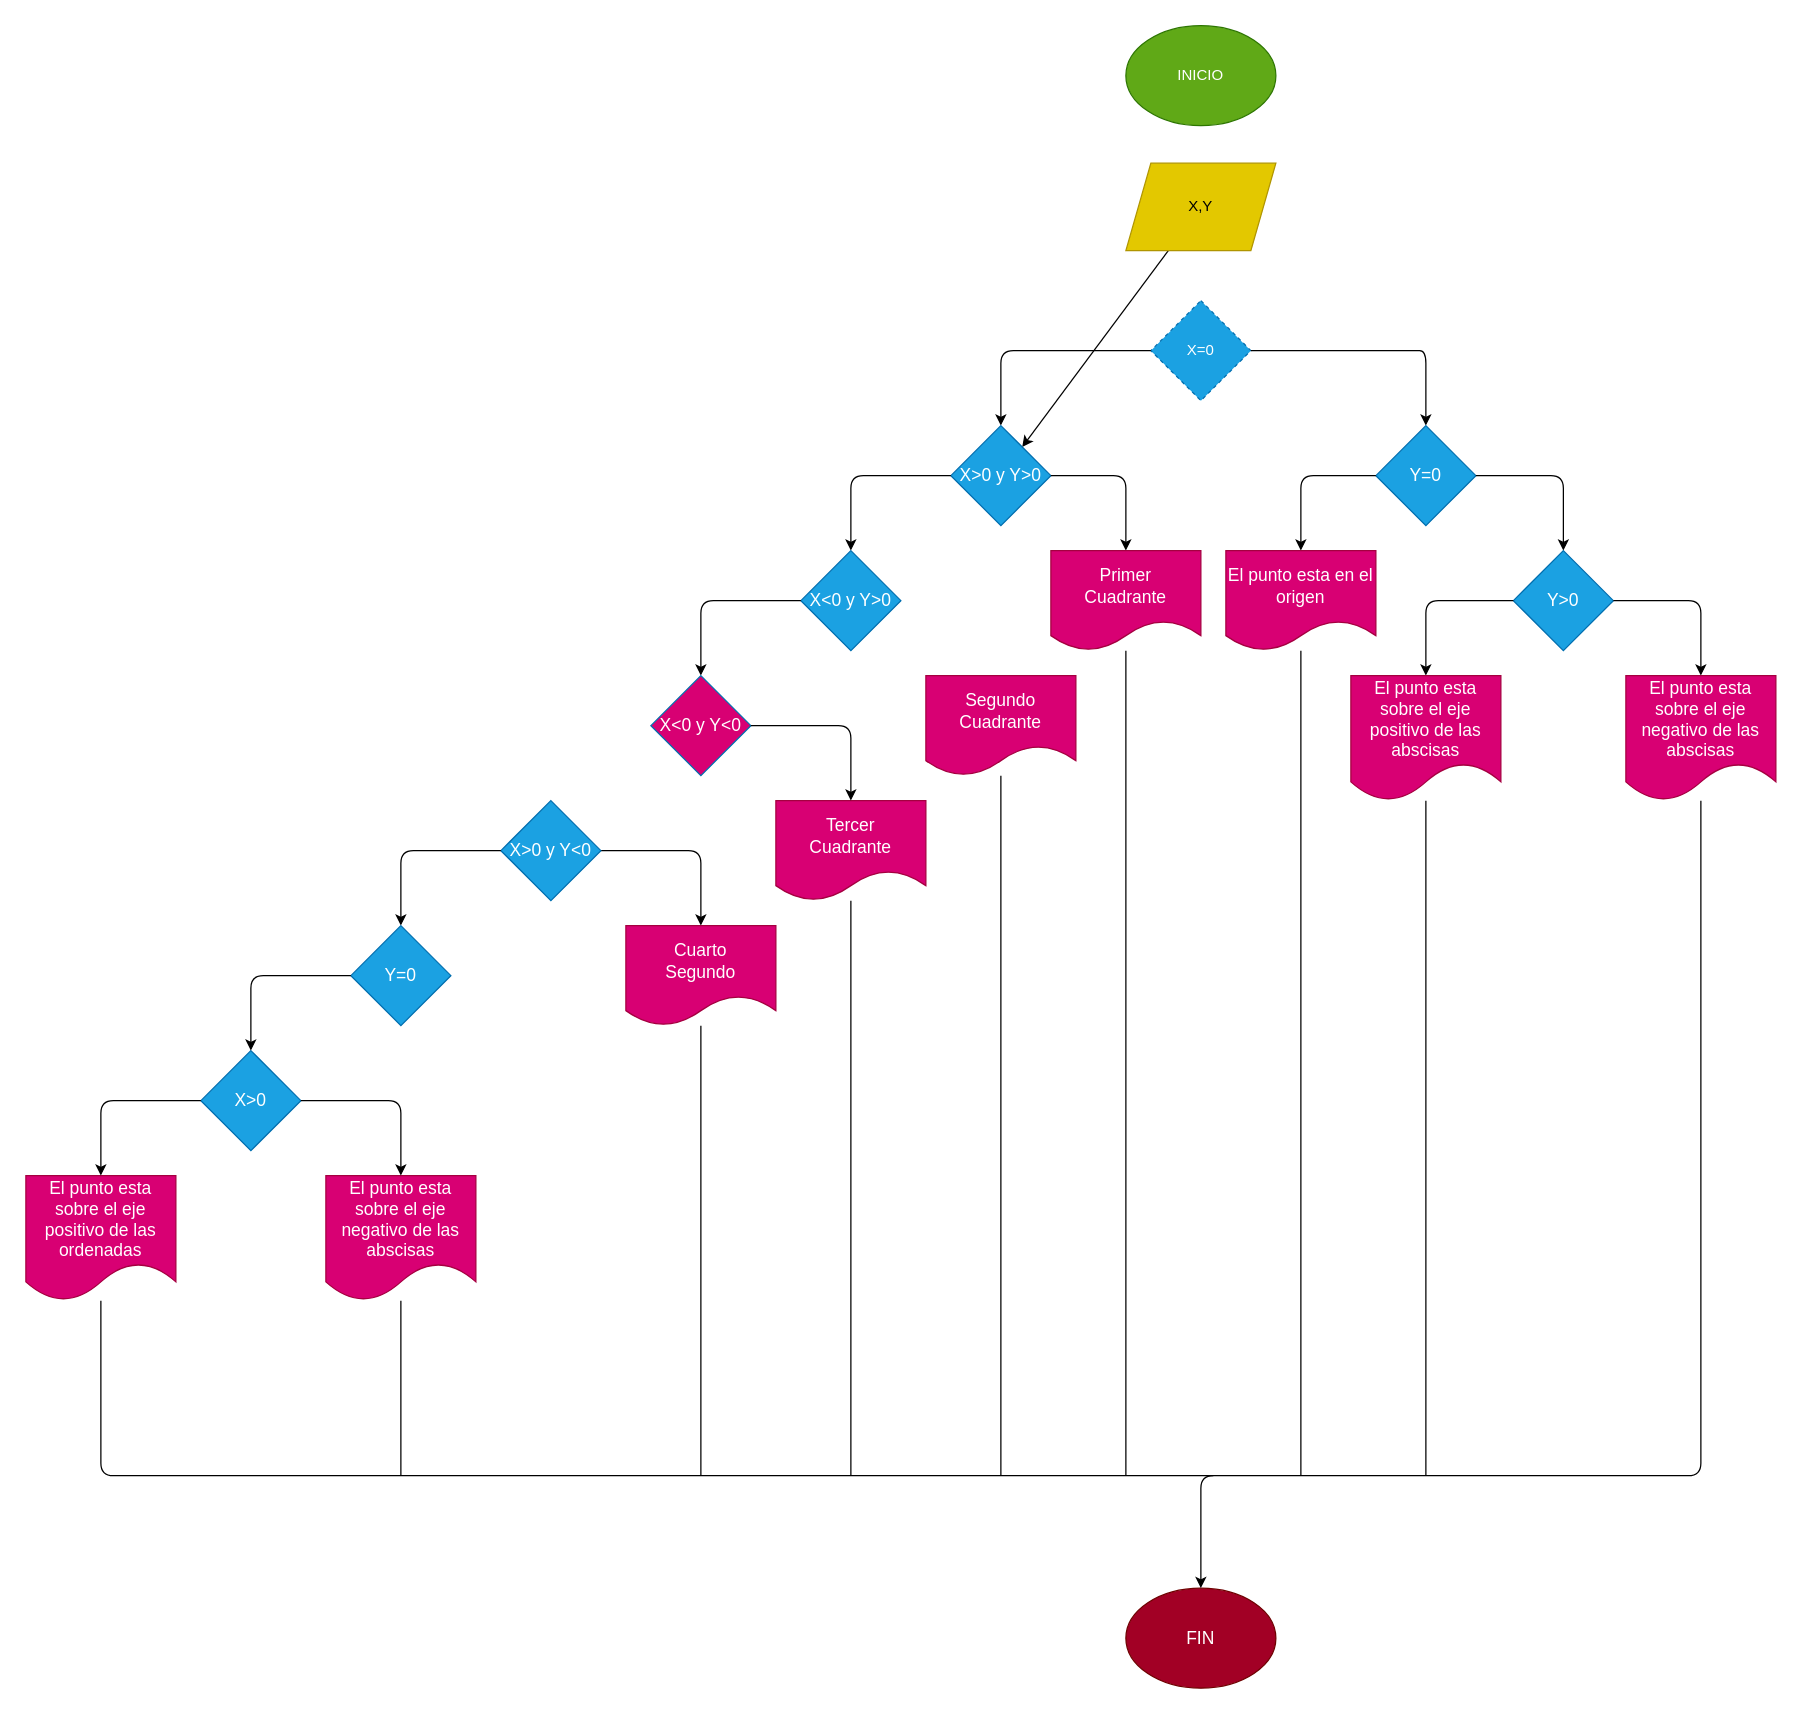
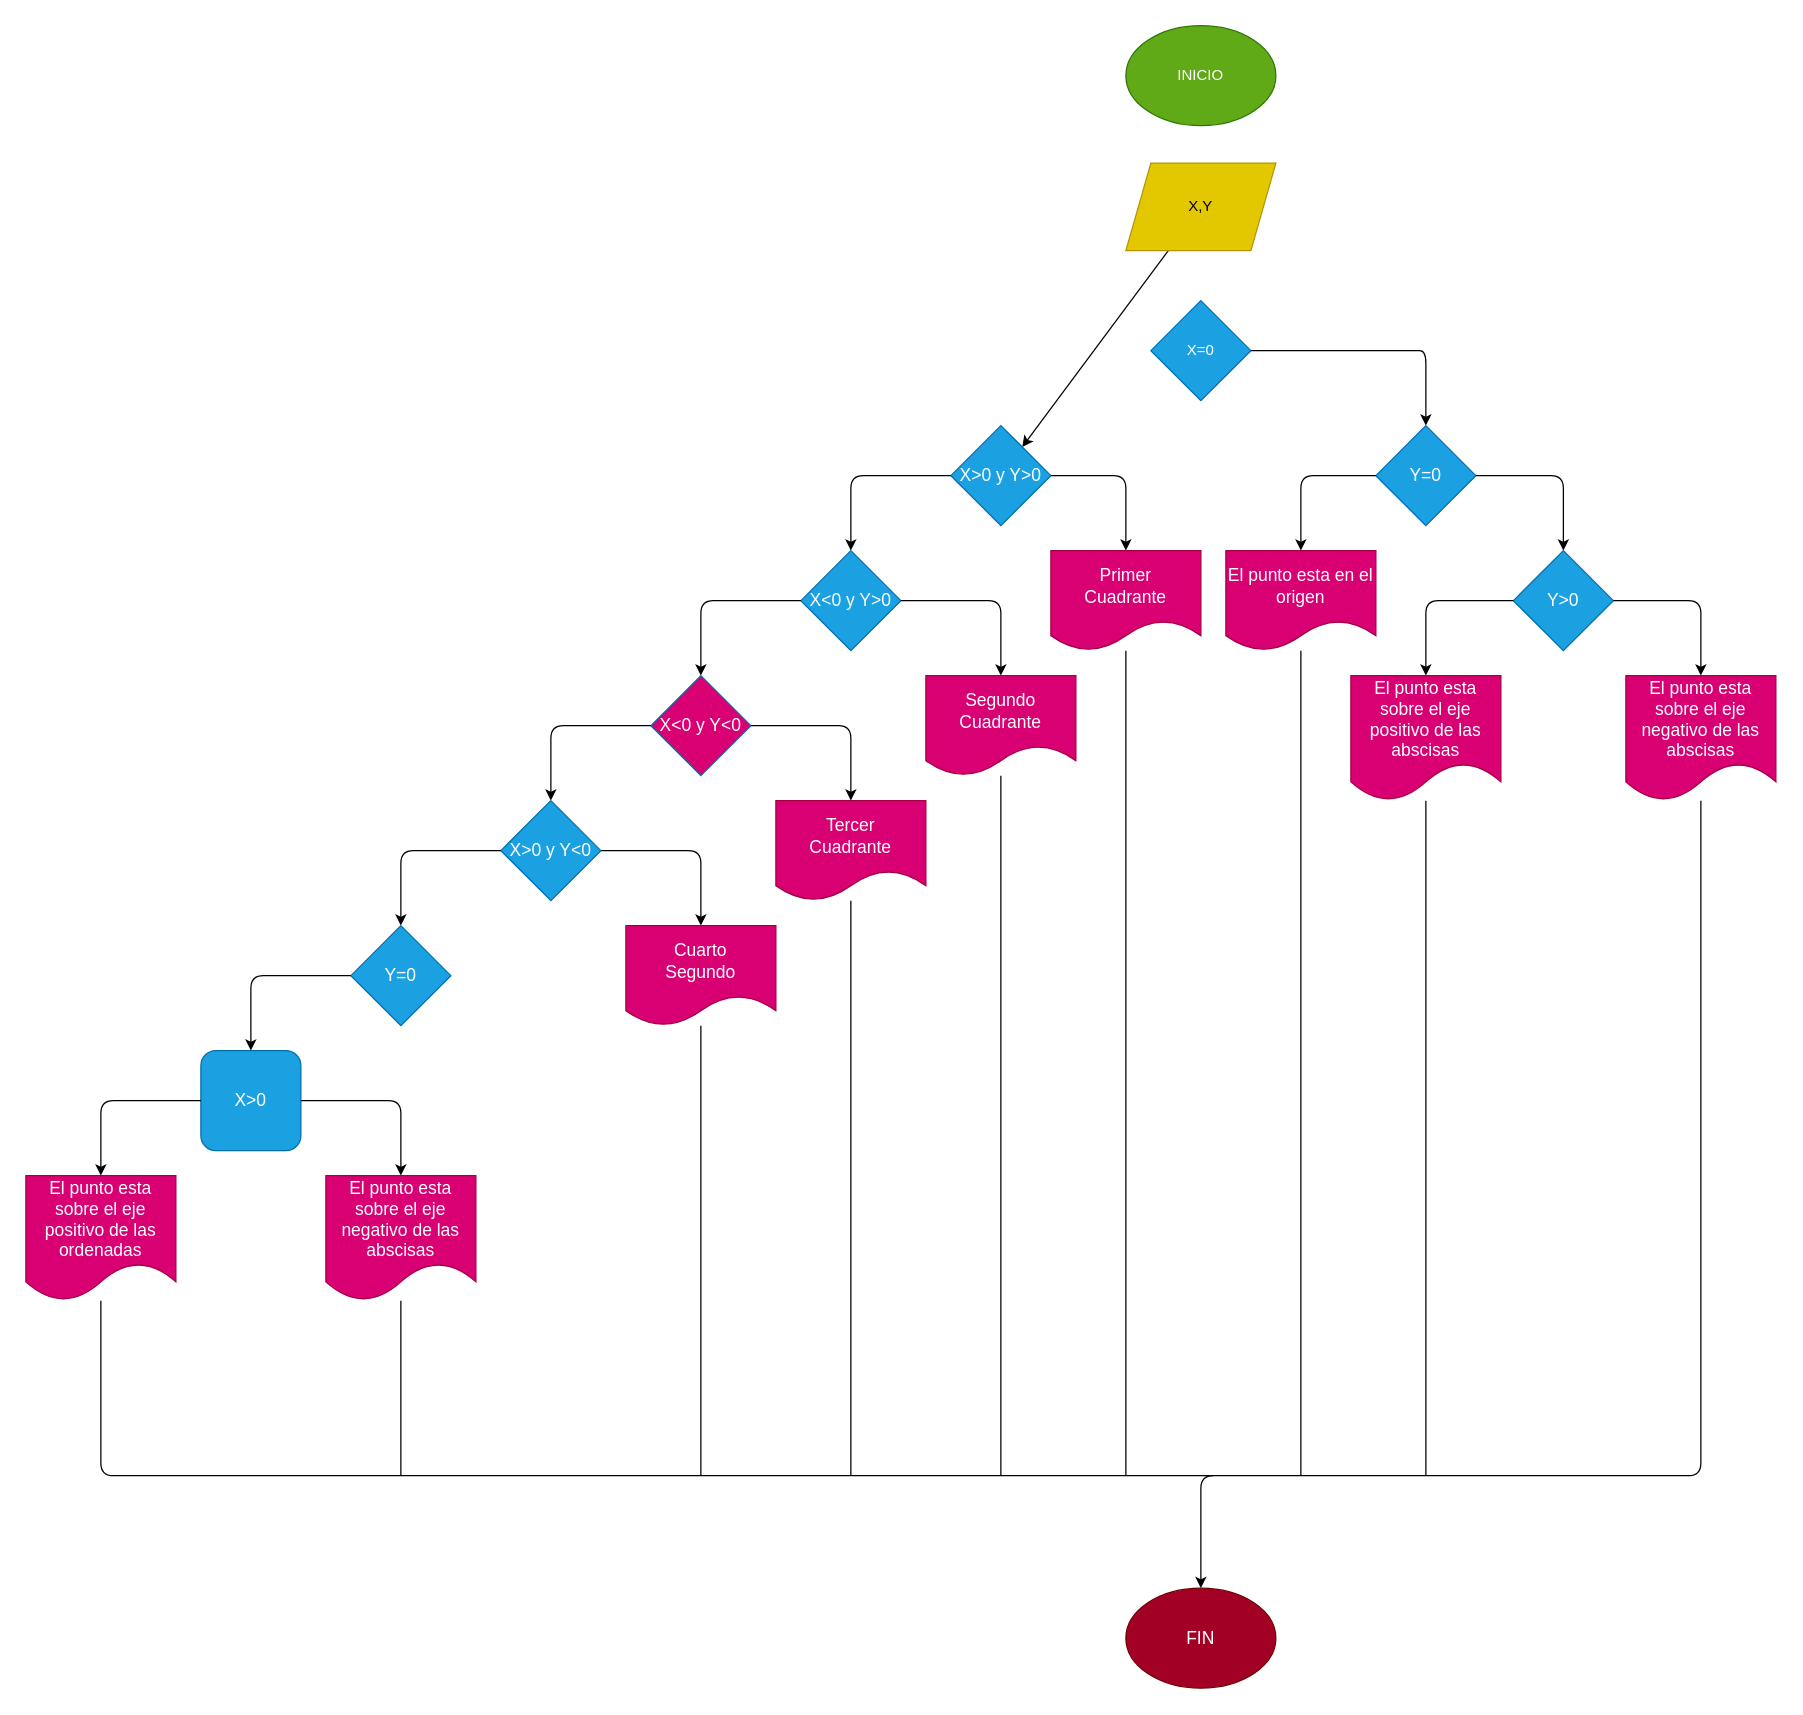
(1048, 351) -> none
(1201, 351) -> (1201, 351)
none -> (978, 601)
none -> (573, 726)
(251, 1101) -> (251, 1101)
